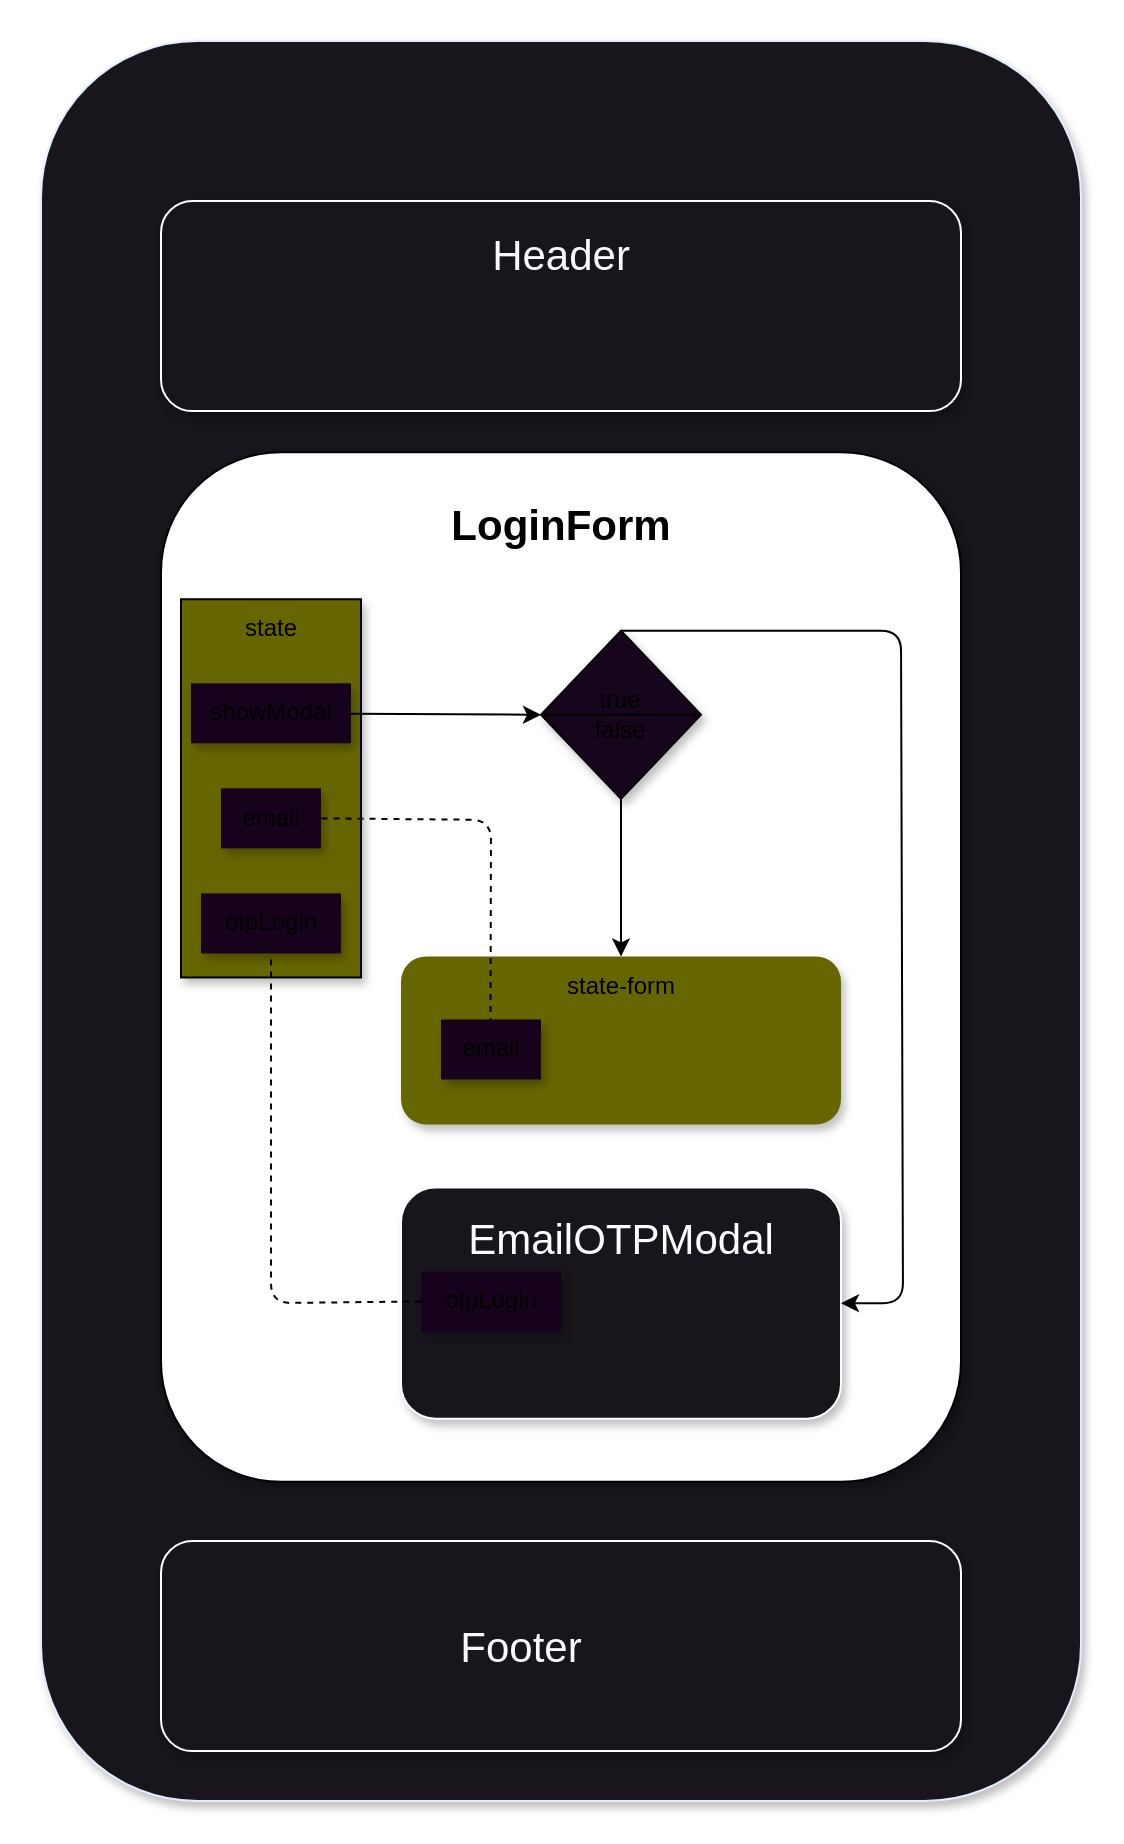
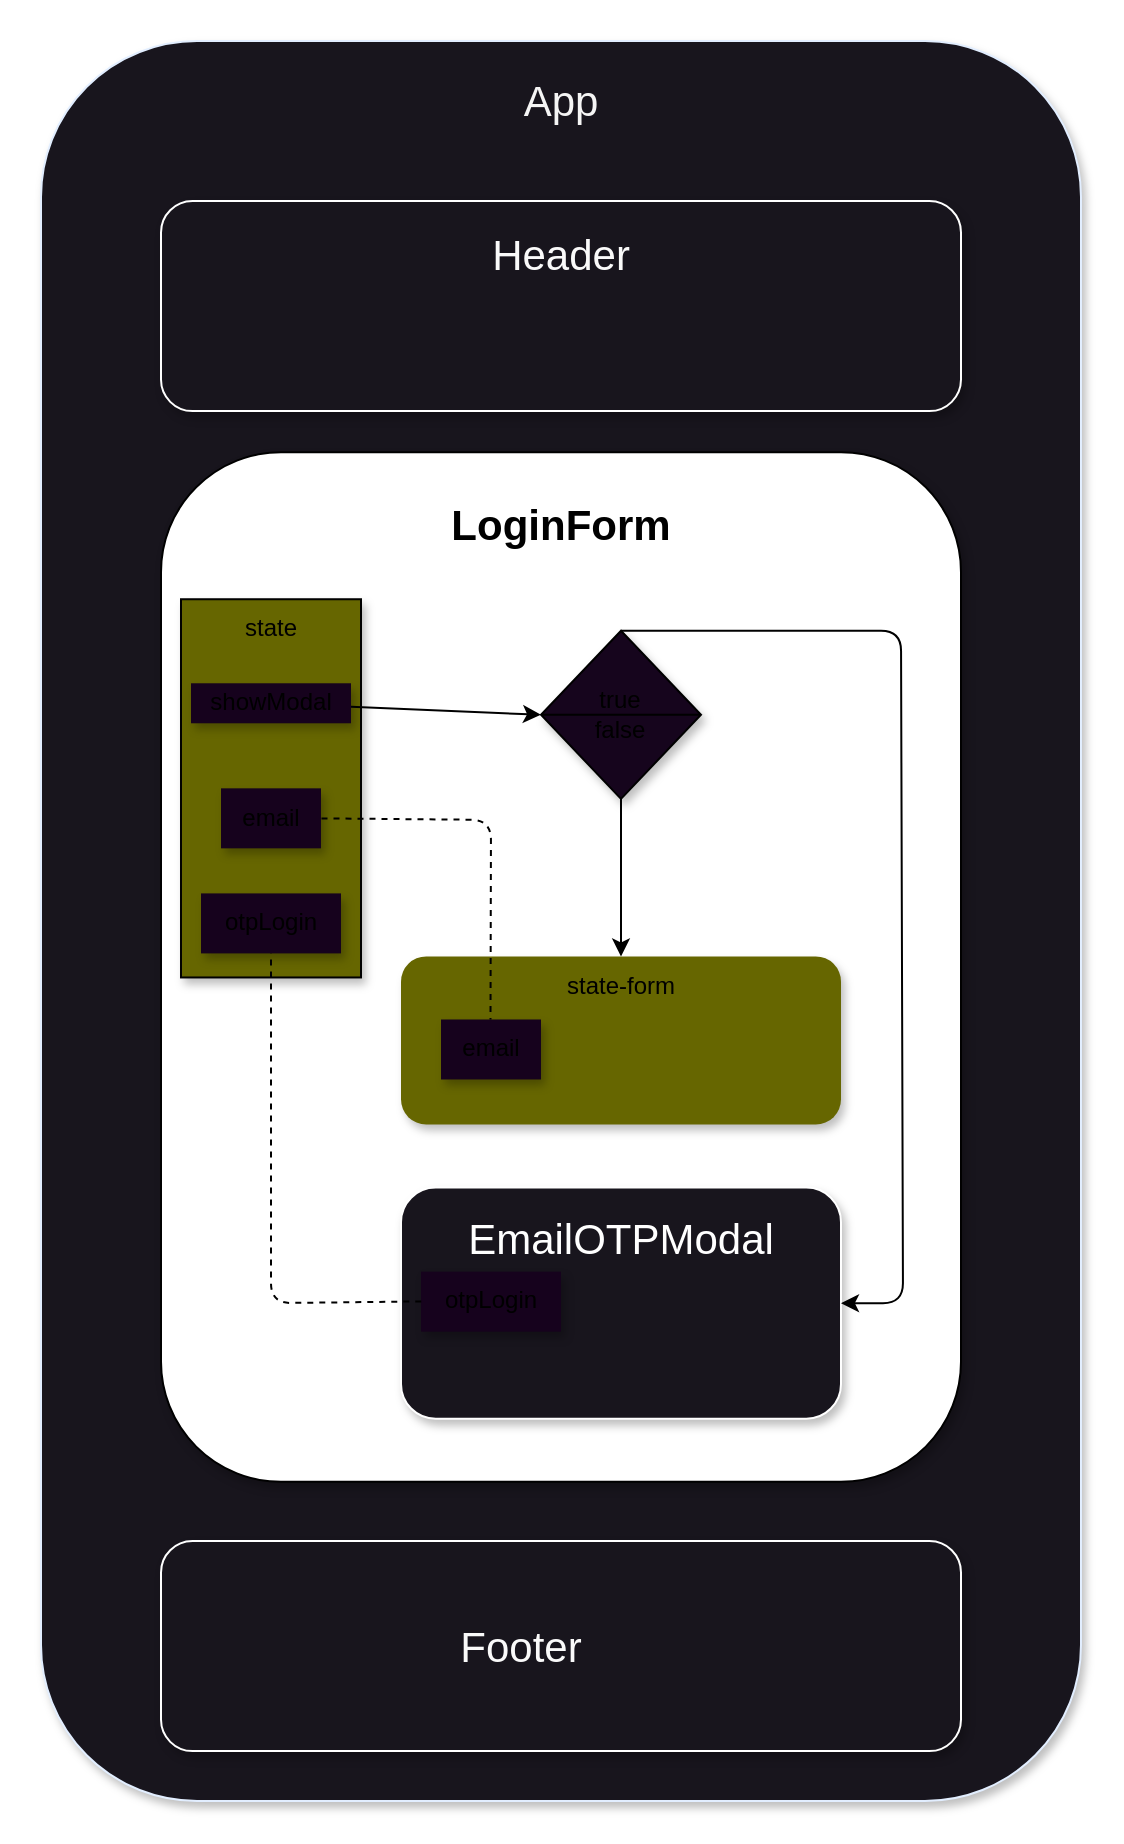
none -> (561, 101)
(271, 713) -> (271, 703)
